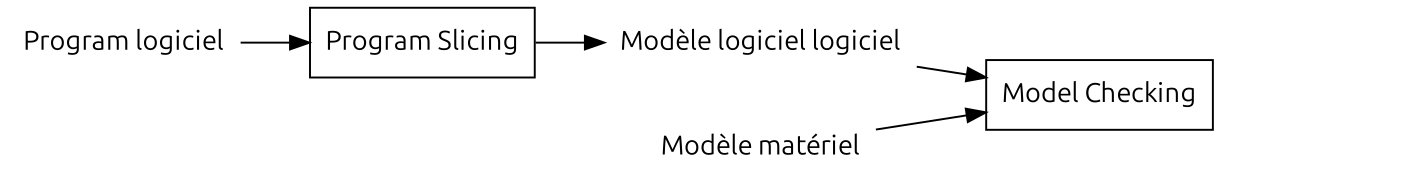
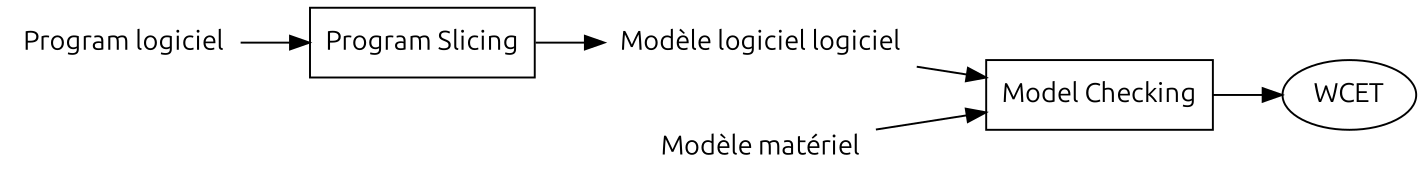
none -> (1349, 95)
